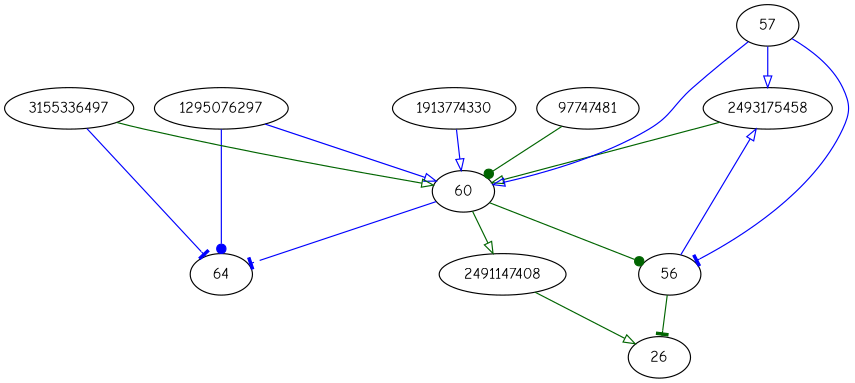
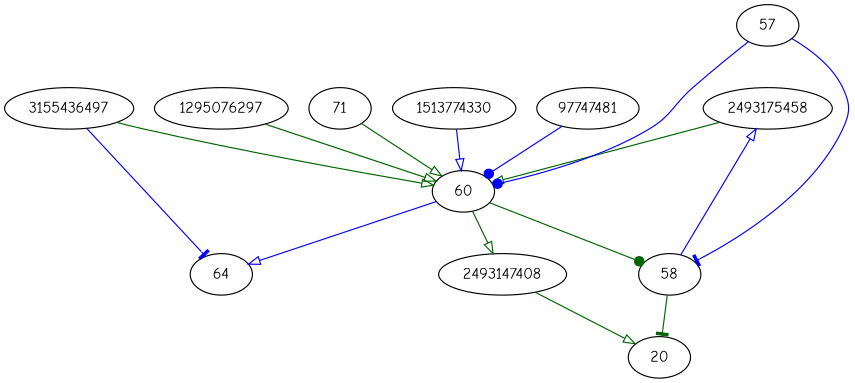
(768, 61) -> none
(69, 108) -> (69, 108)
none -> (340, 108)
(454, 108) -> (454, 108)
(639, 135) -> (639, 135)
(527, 149) -> (527, 149)
(345, 151) -> (345, 151)
(221, 187) -> none
(348, 231) -> (348, 231)
(503, 274) -> (503, 274)
(670, 274) -> (670, 274)
(659, 357) -> (659, 357)
